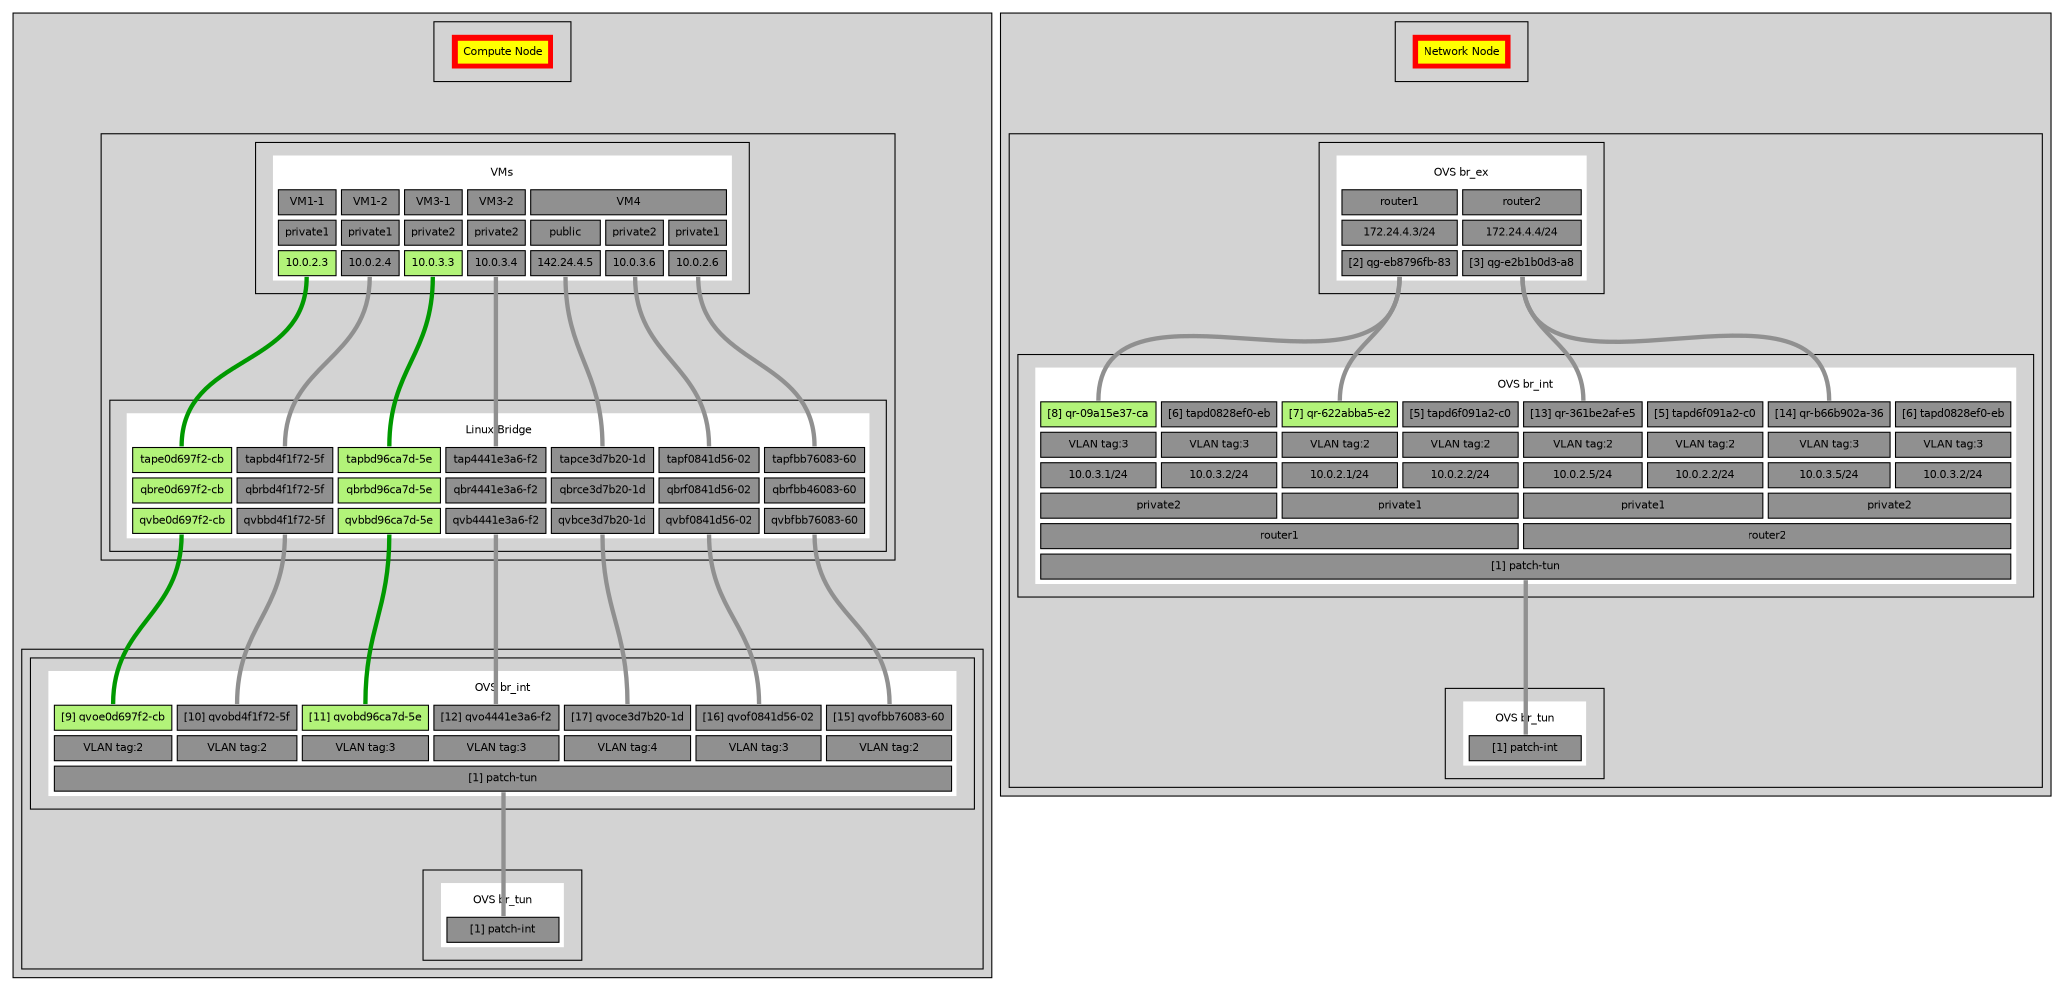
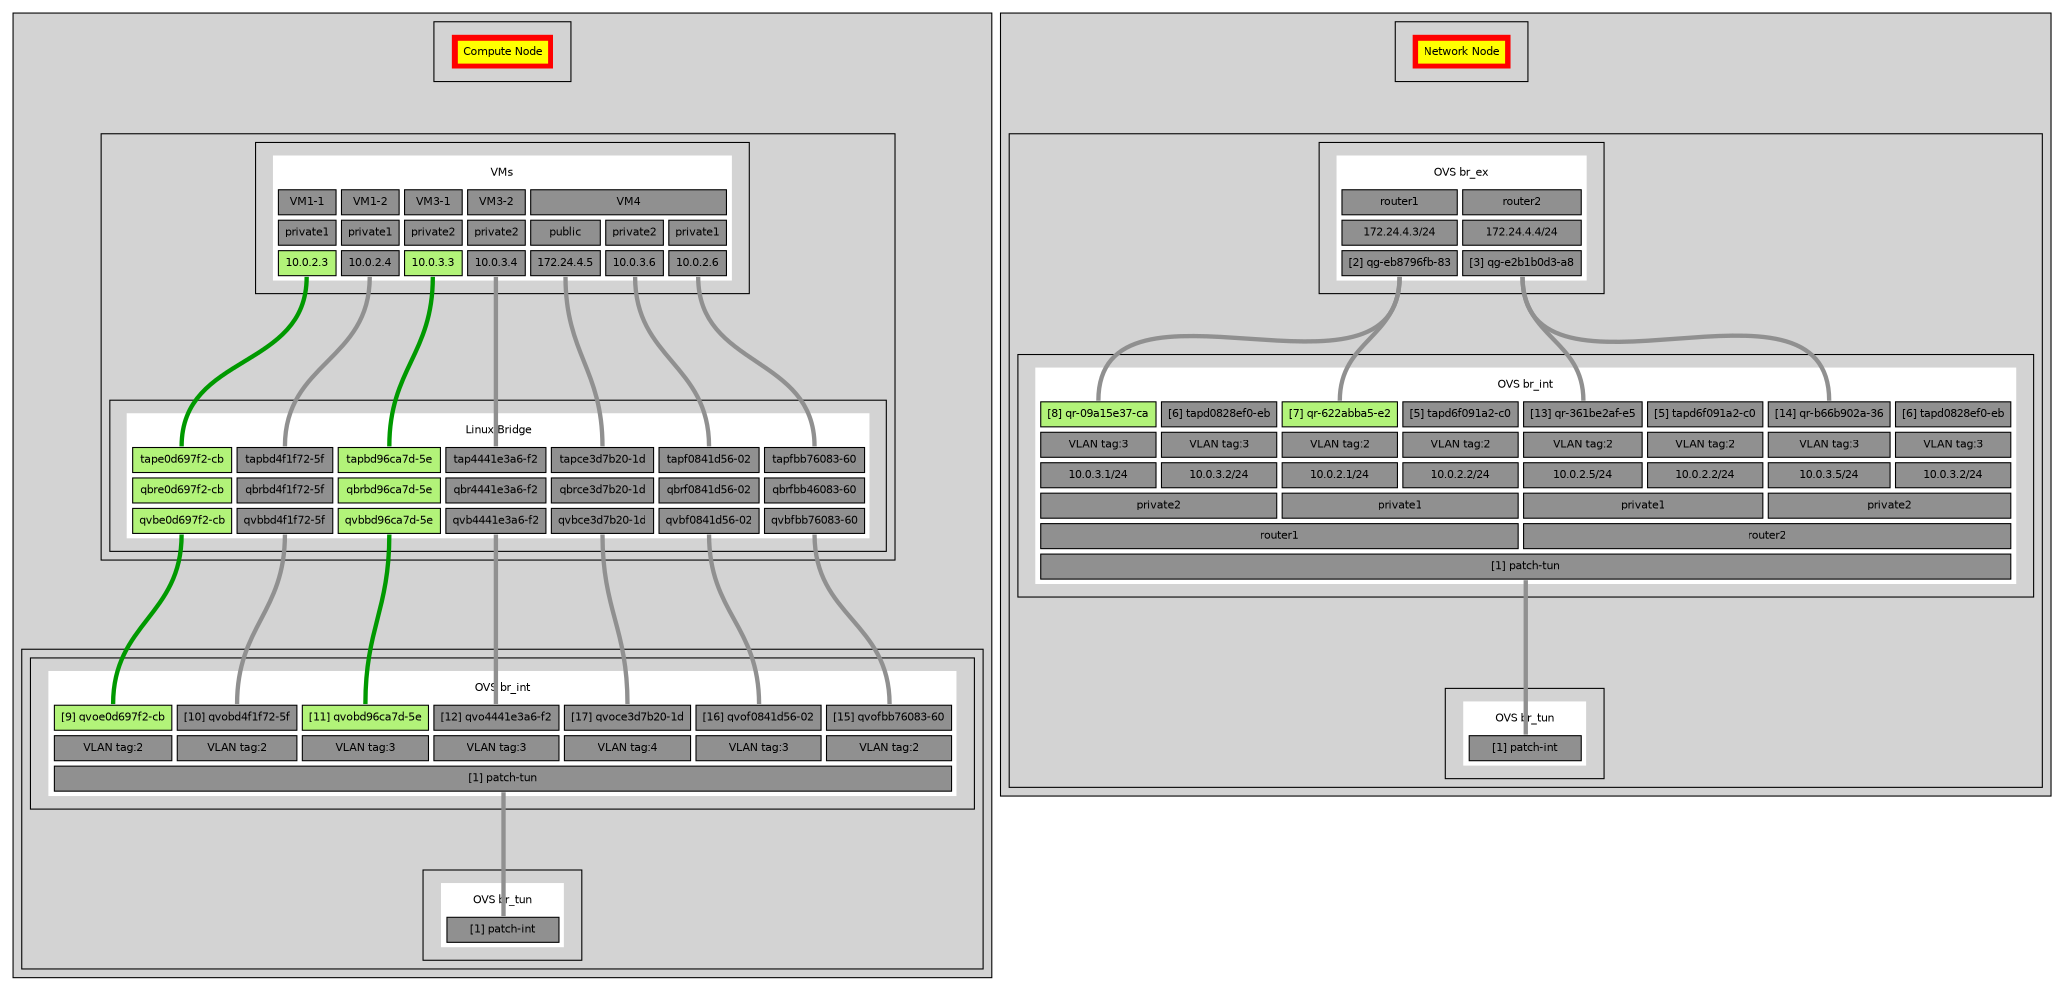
(566, 263) -> (566, 263)
